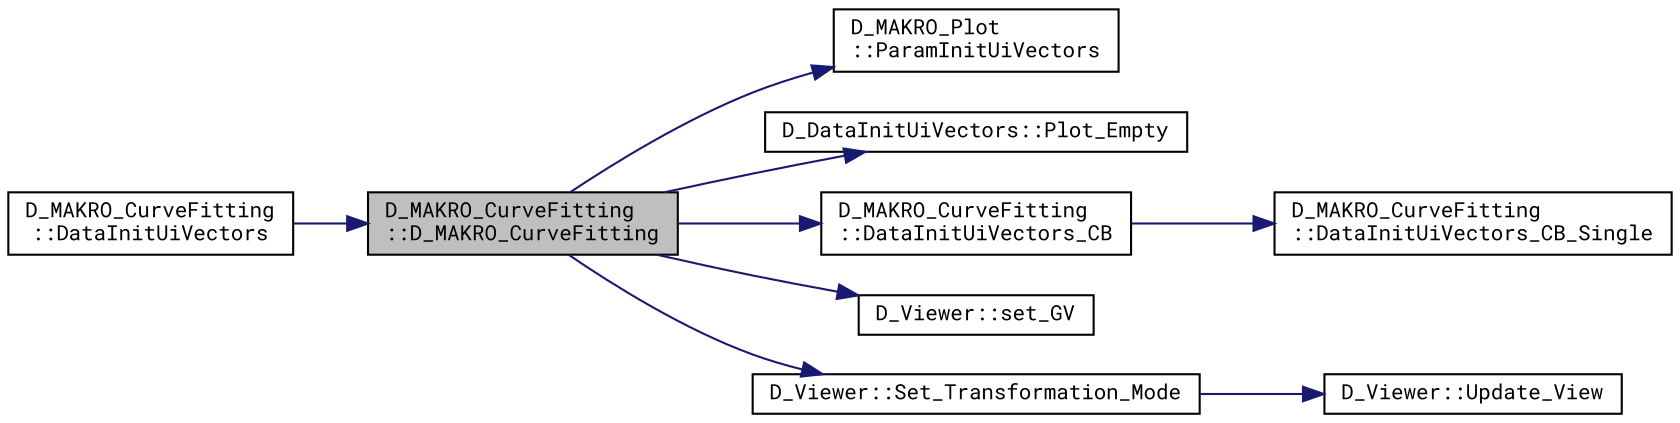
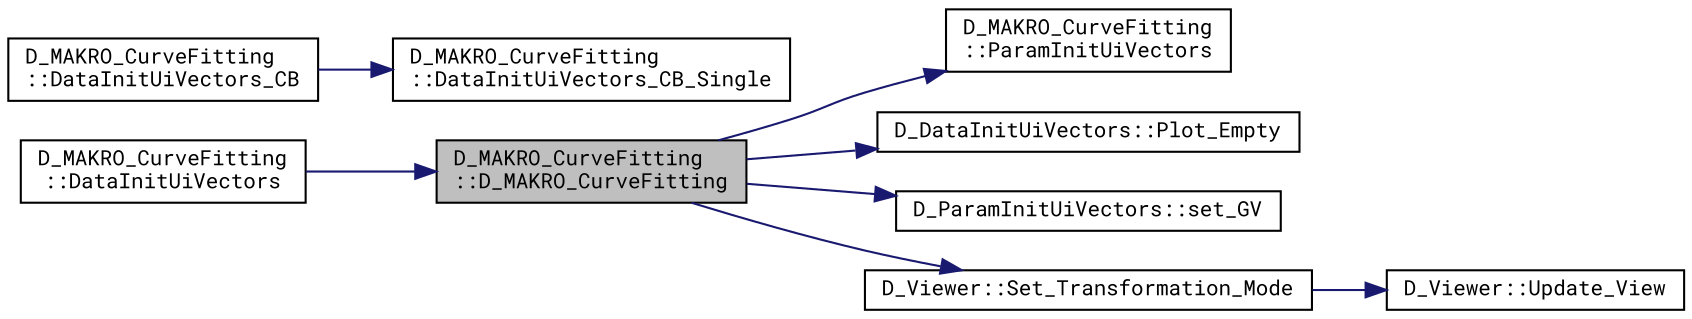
(976, 41) -> (1088, 41)
(739, 224) -> none
(976, 315) -> (1088, 211)
